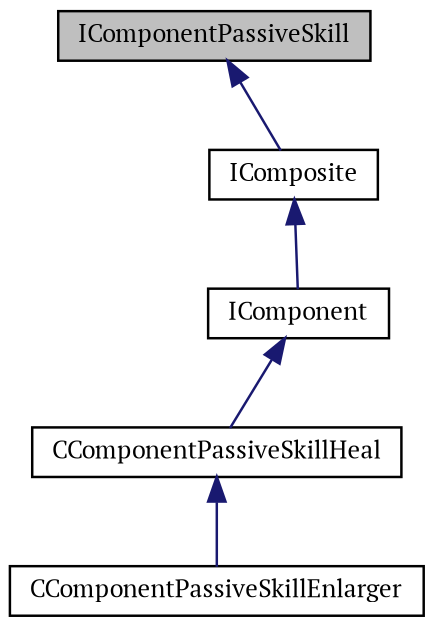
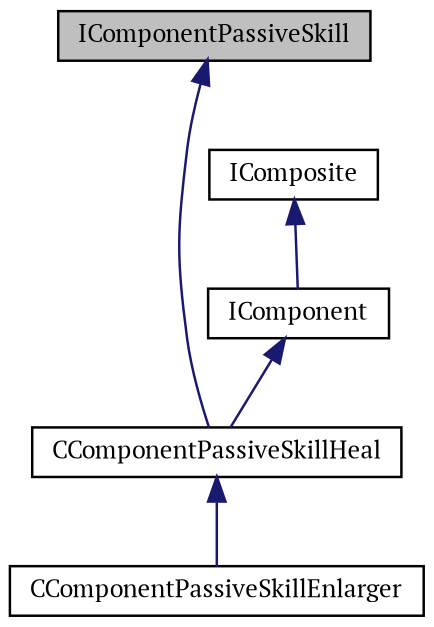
(261, 116) -> (179, 257)
